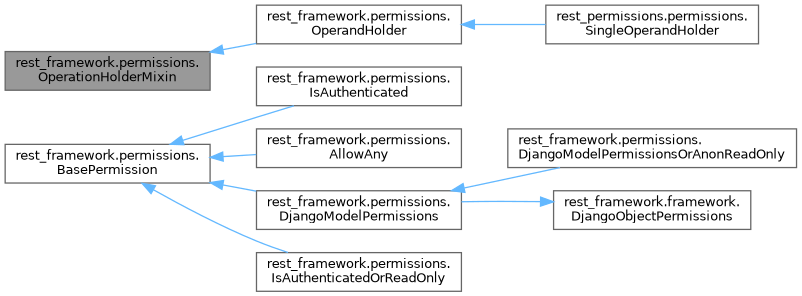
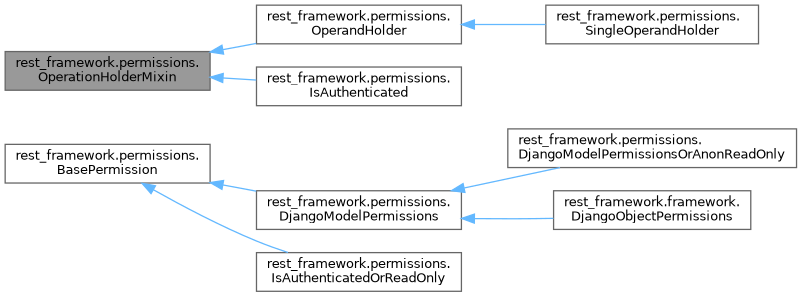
(652, 24) -> (652, 24)
(238, 123) -> (240, 79)
(359, 148) -> none
(501, 201) -> (514, 219)
